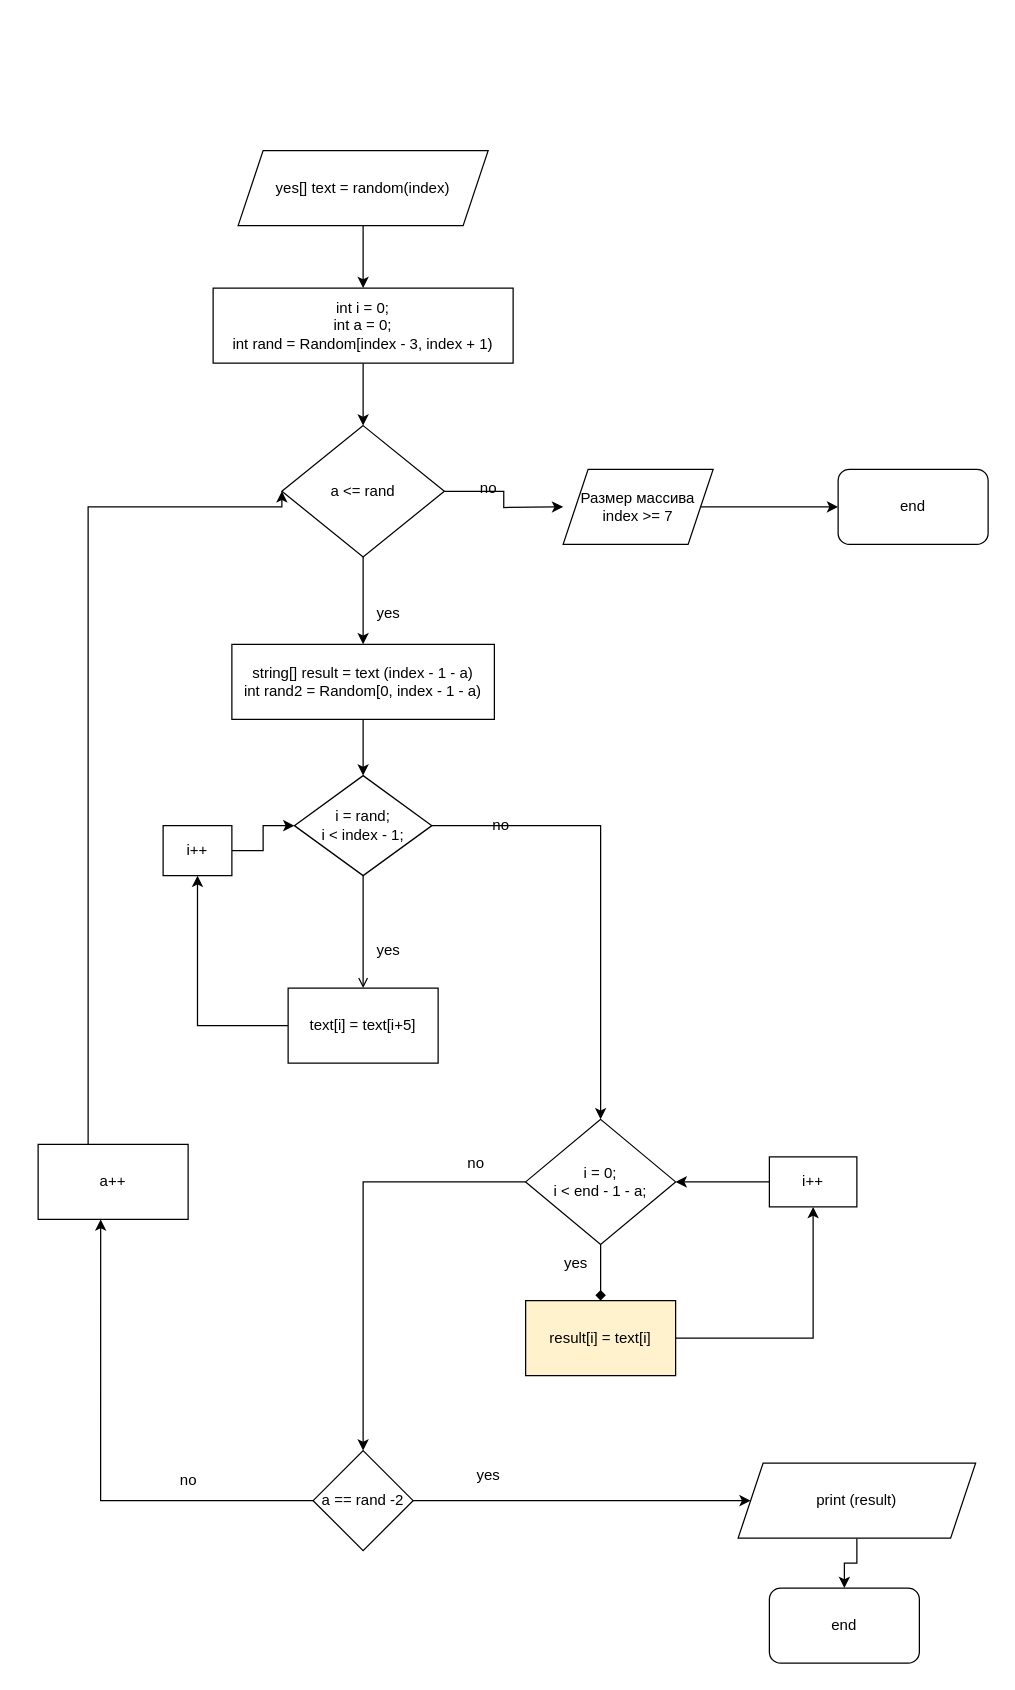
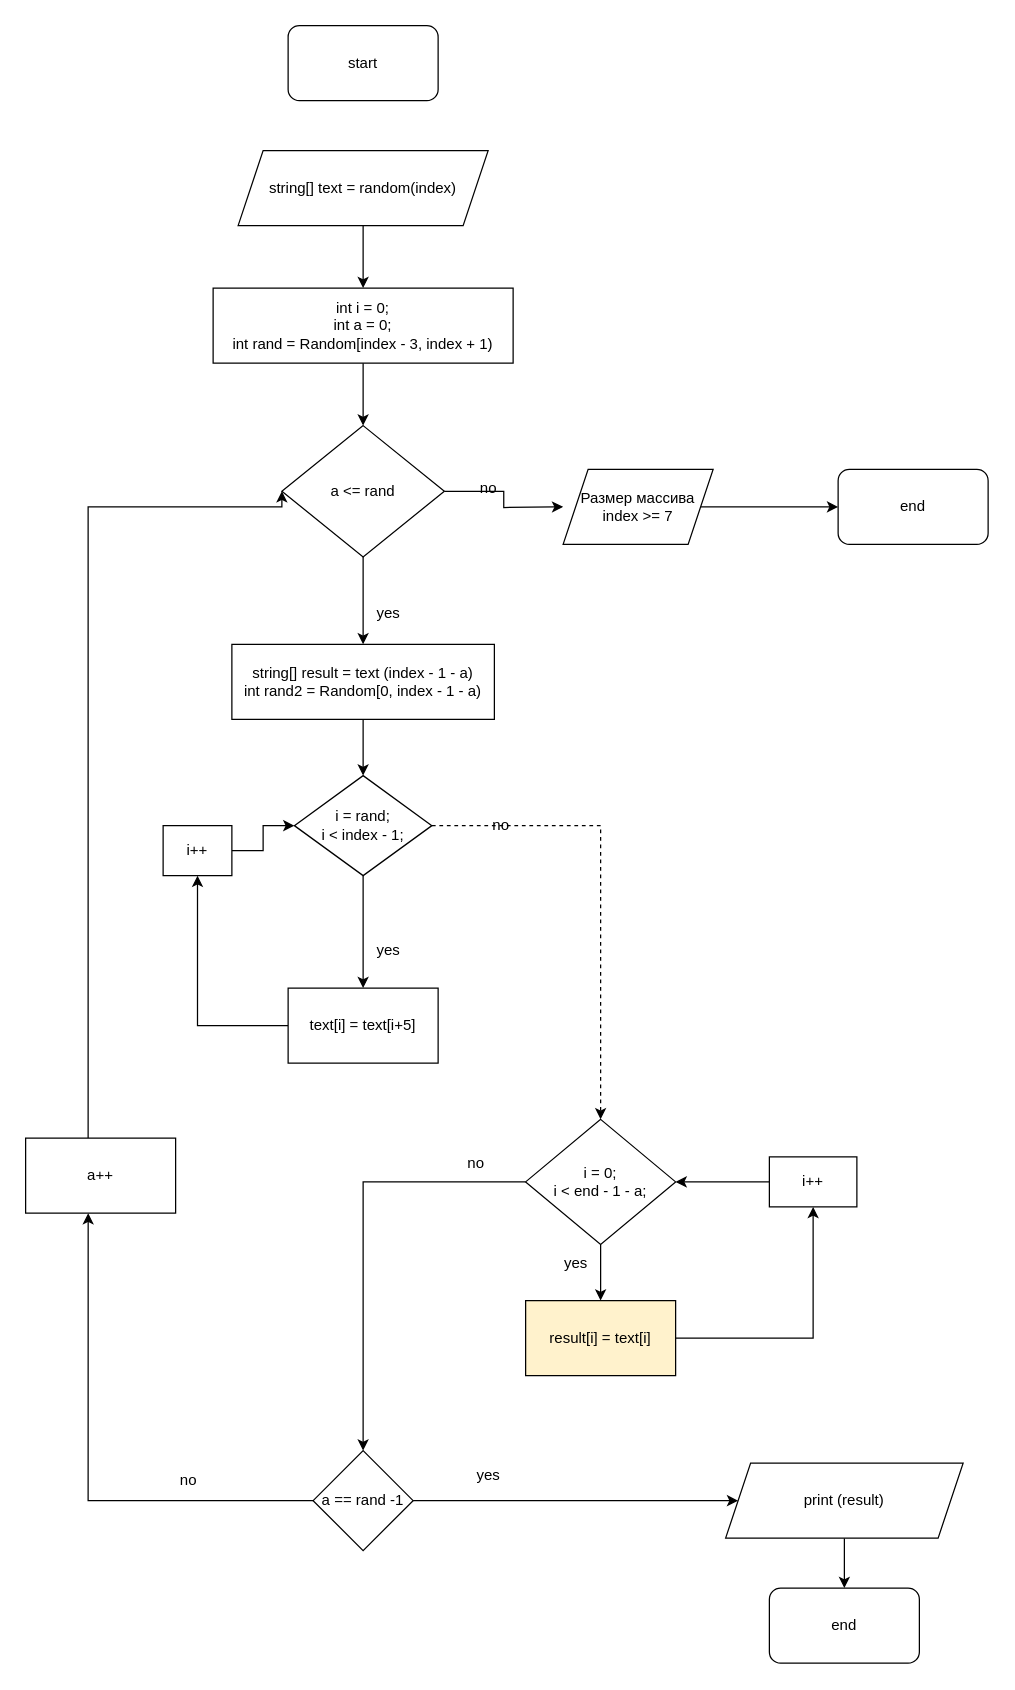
none -> (363, 63)
(363, 188) -> (363, 188)
(601, 884) -> (601, 884)
(363, 980) -> (363, 978)
(113, 1182) -> (101, 1176)
(601, 1289) -> (601, 1290)
(363, 1501) -> (363, 1501)
(857, 1501) -> (844, 1501)
